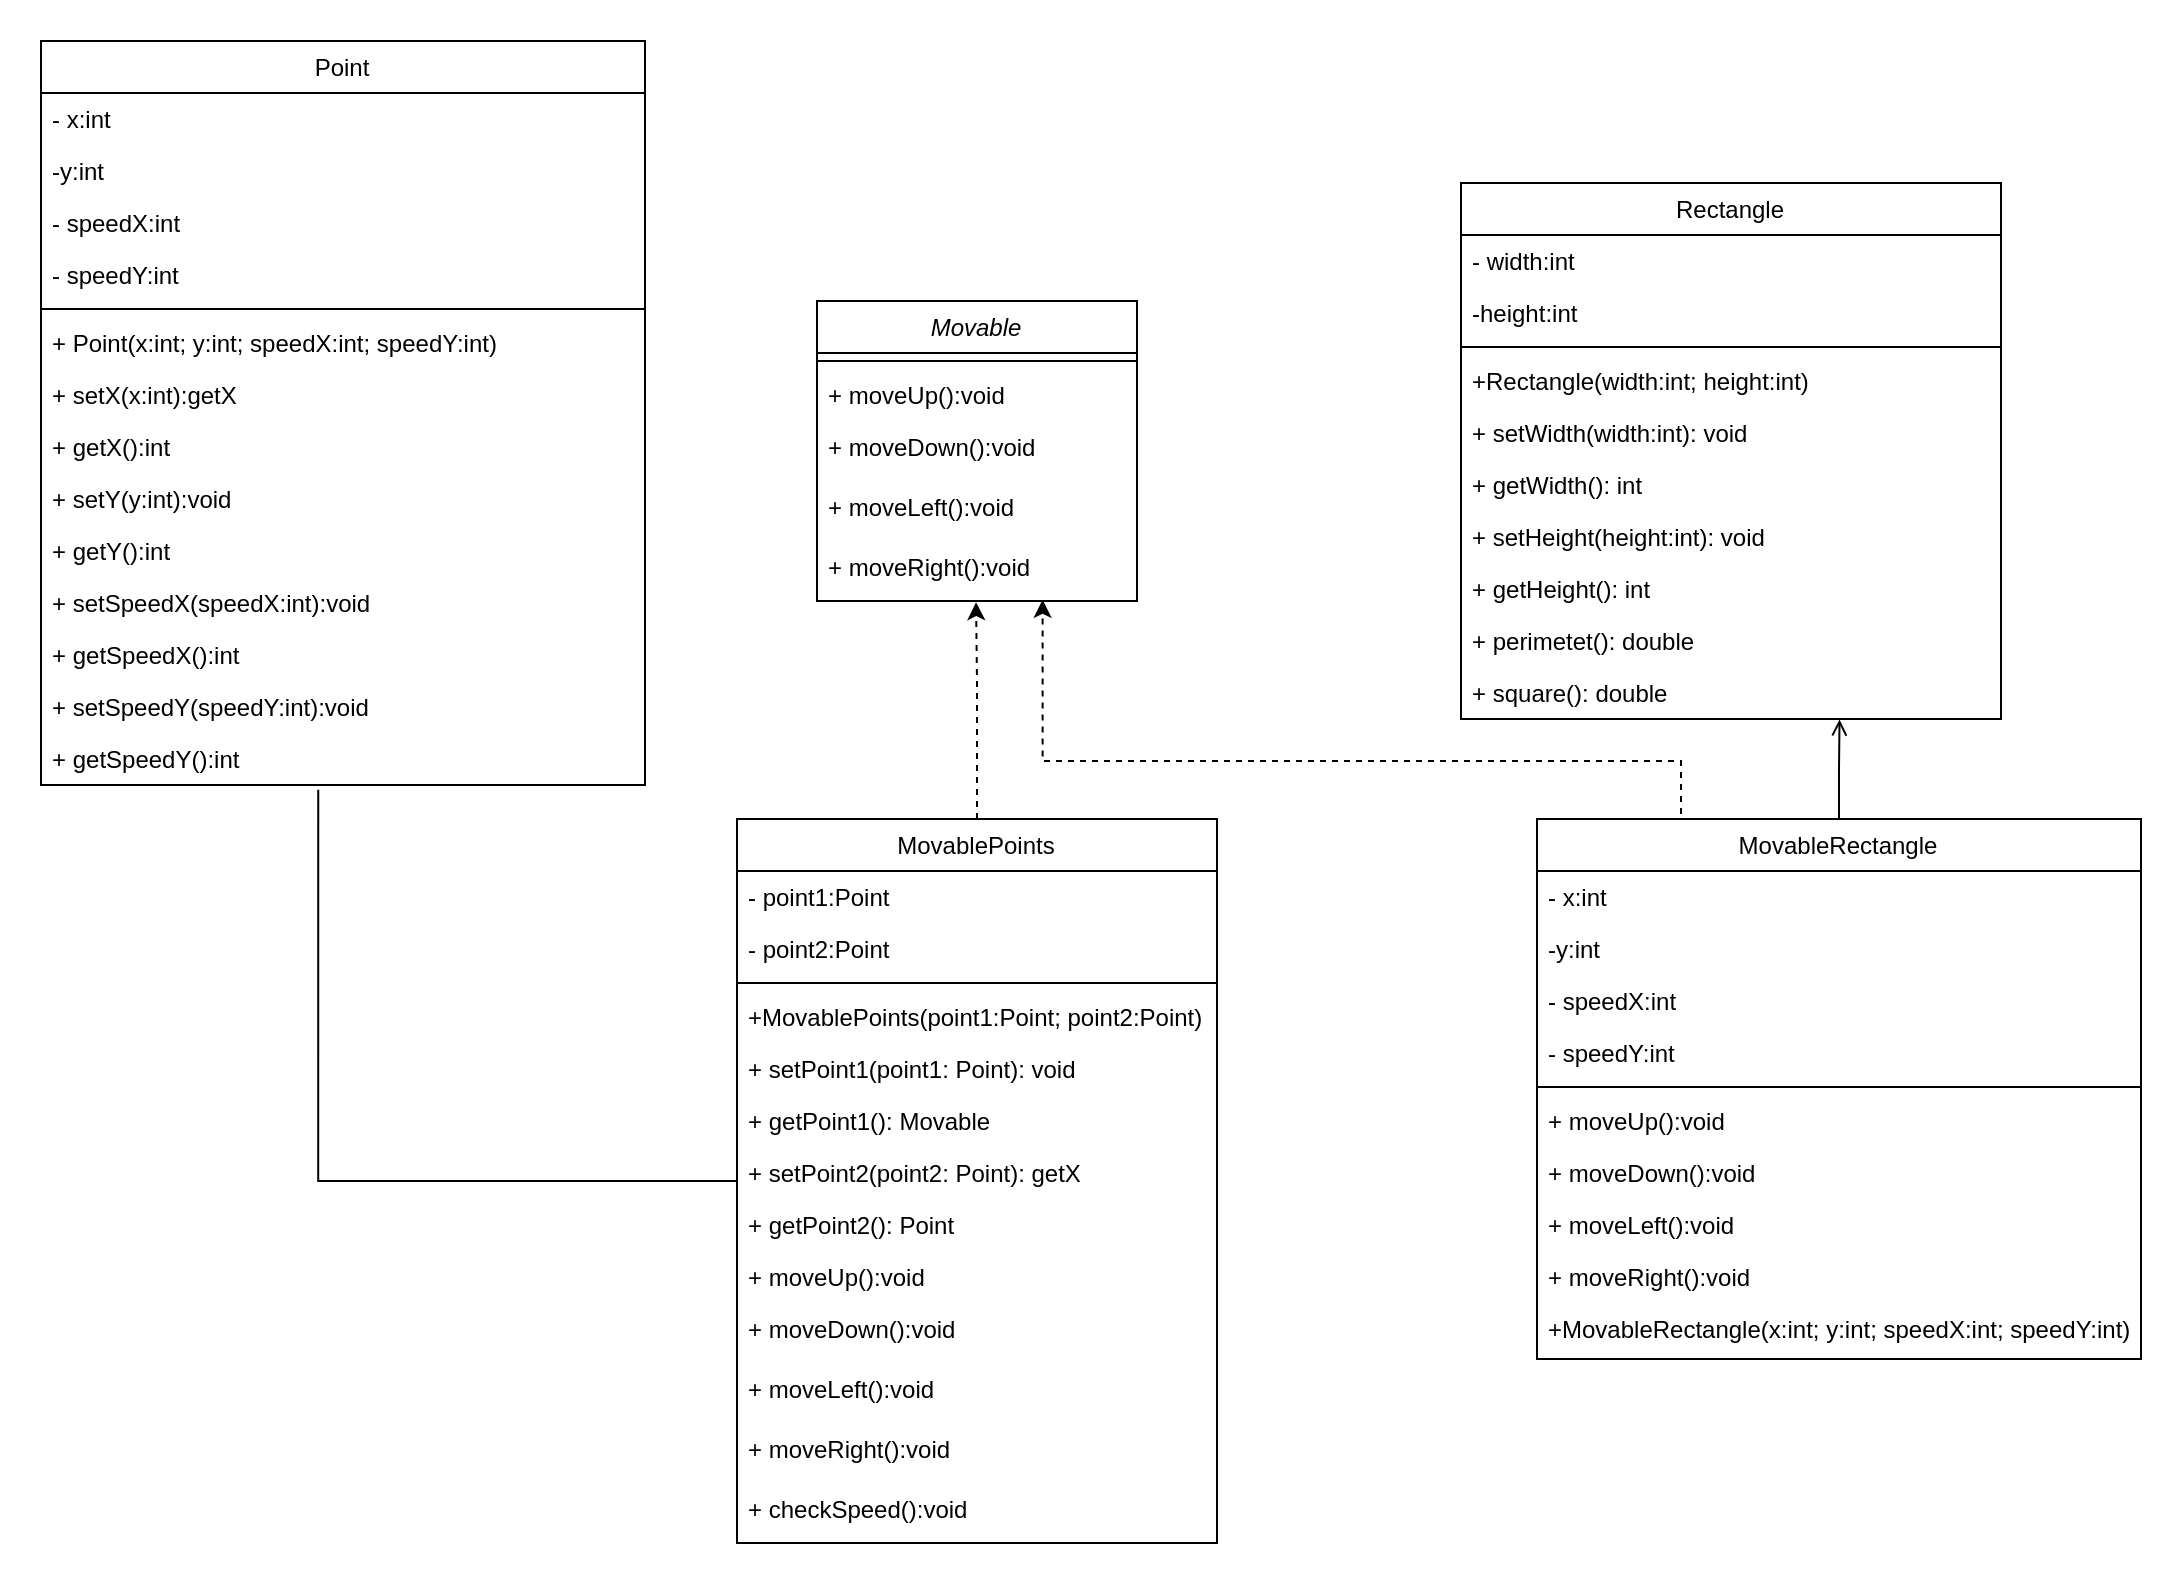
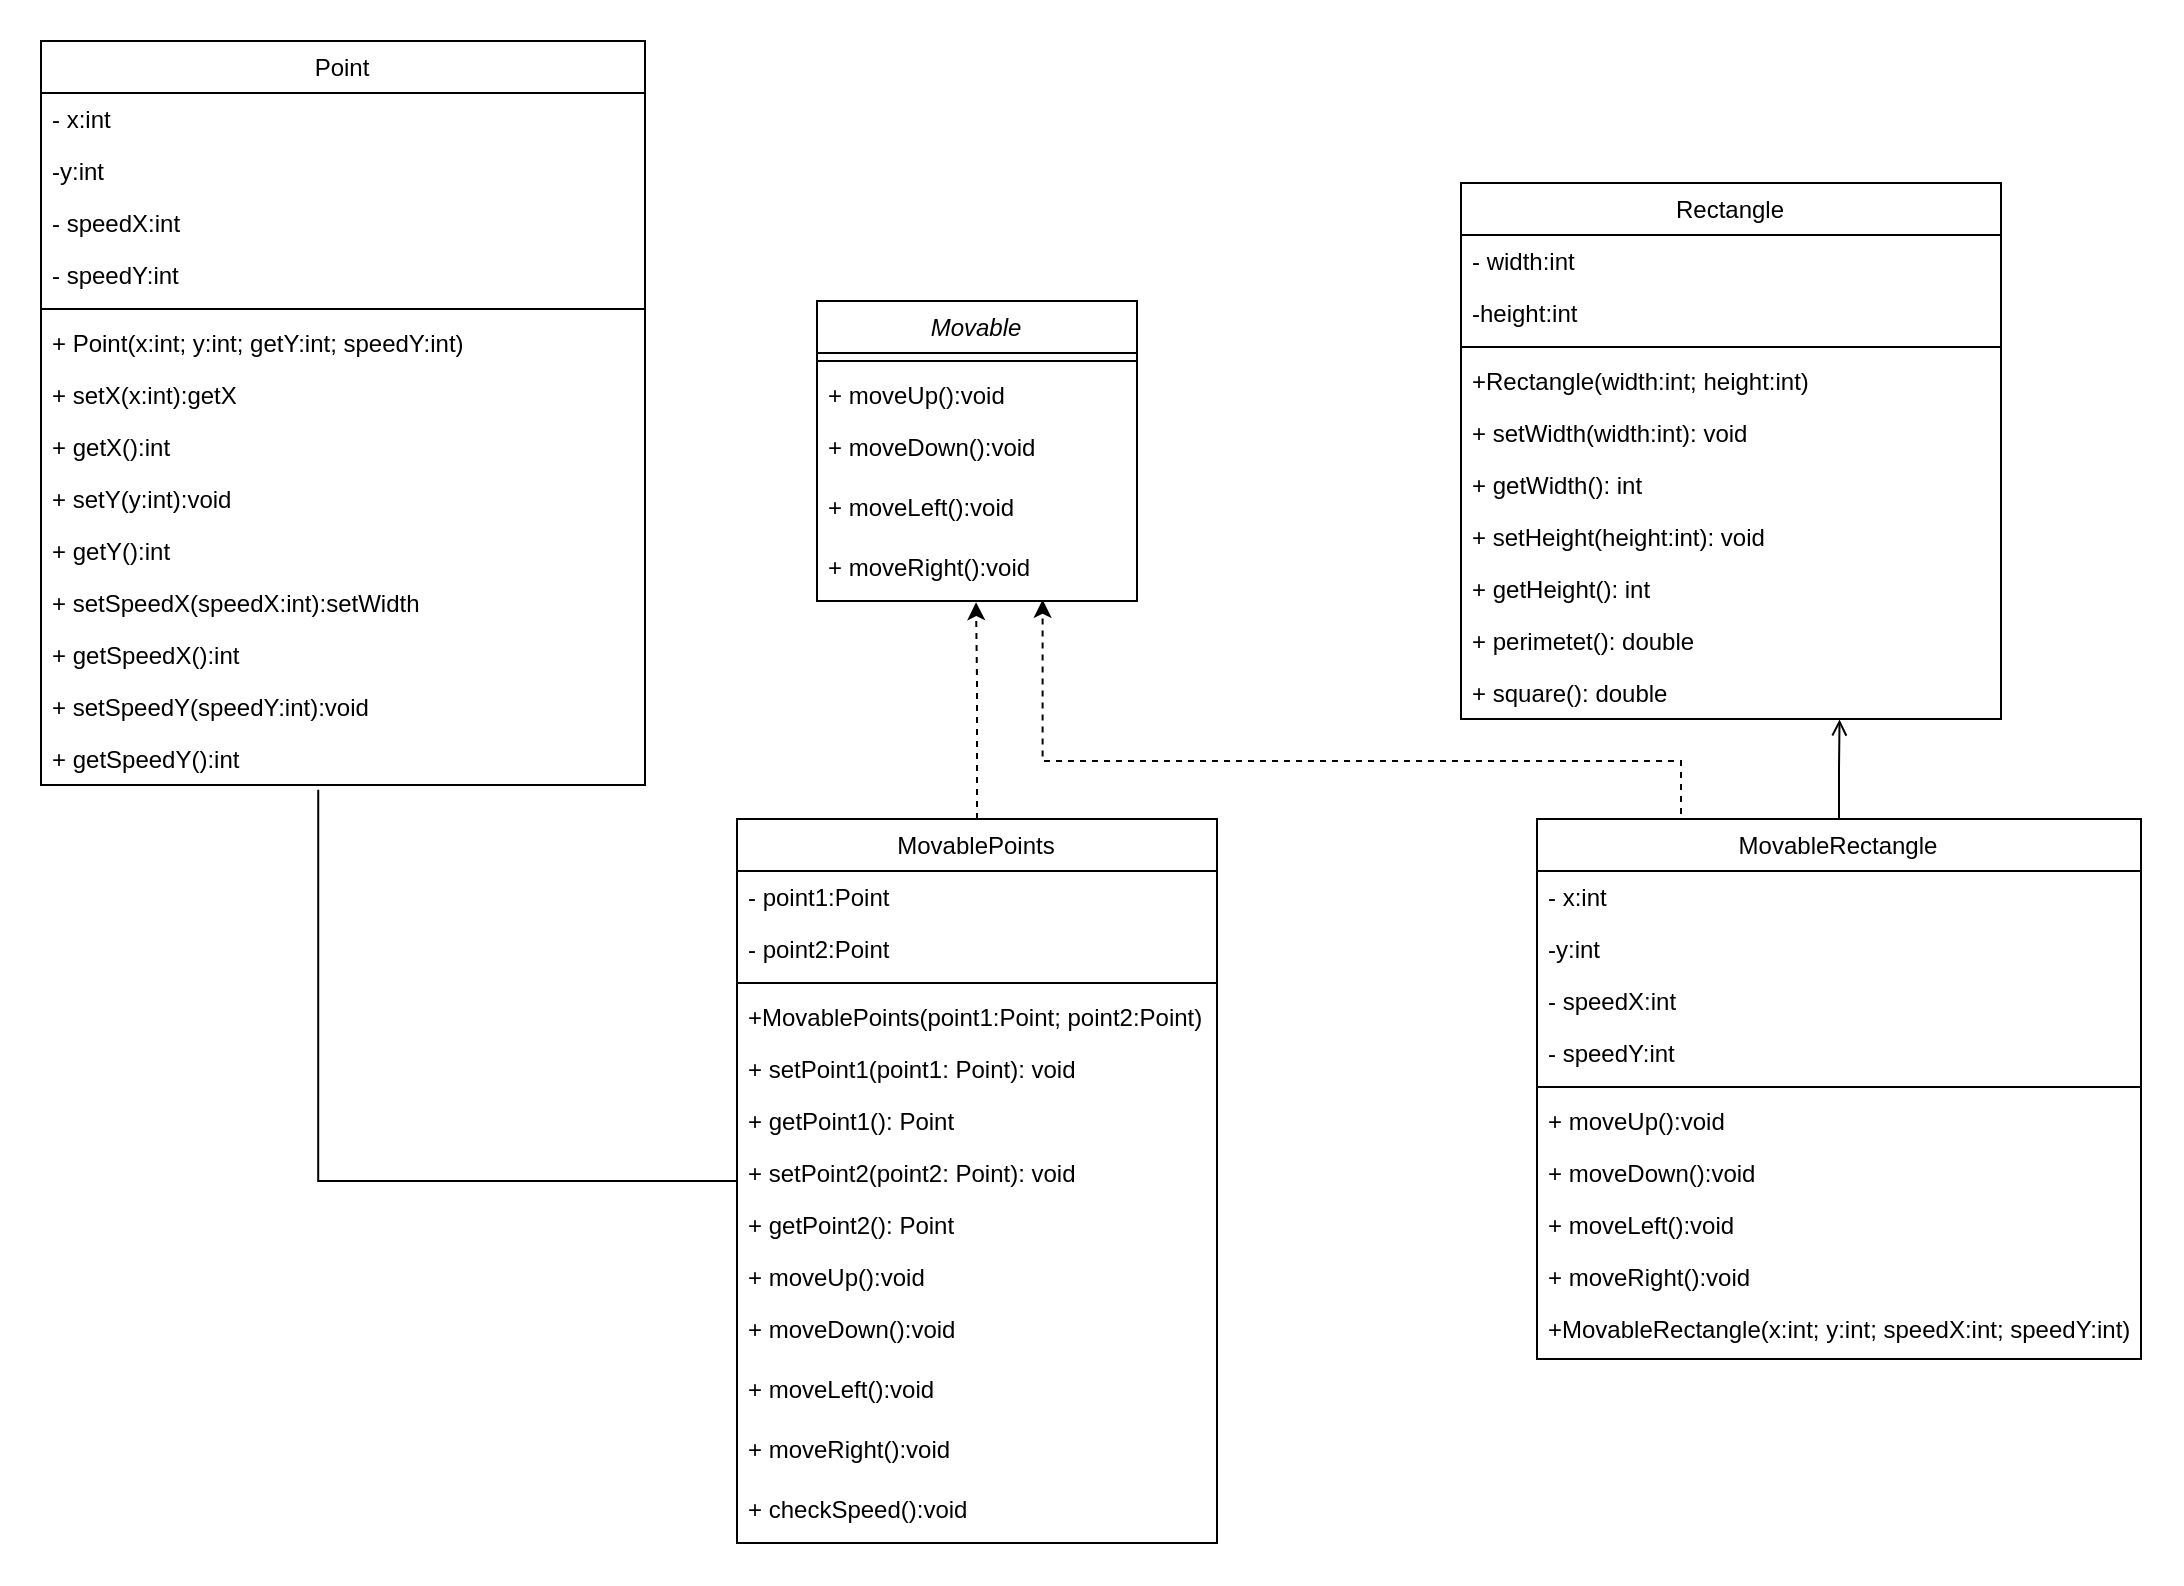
(304, 344) -> (291, 344)
(225, 604) -> (251, 604)
(880, 1122) -> (867, 1122)
(938, 1174) -> (935, 1174)
